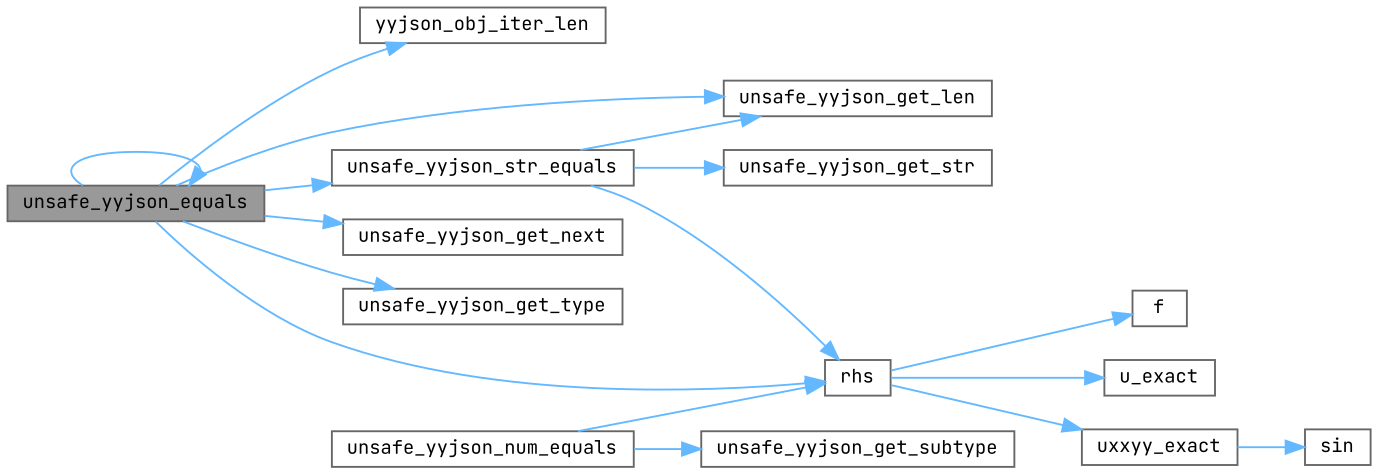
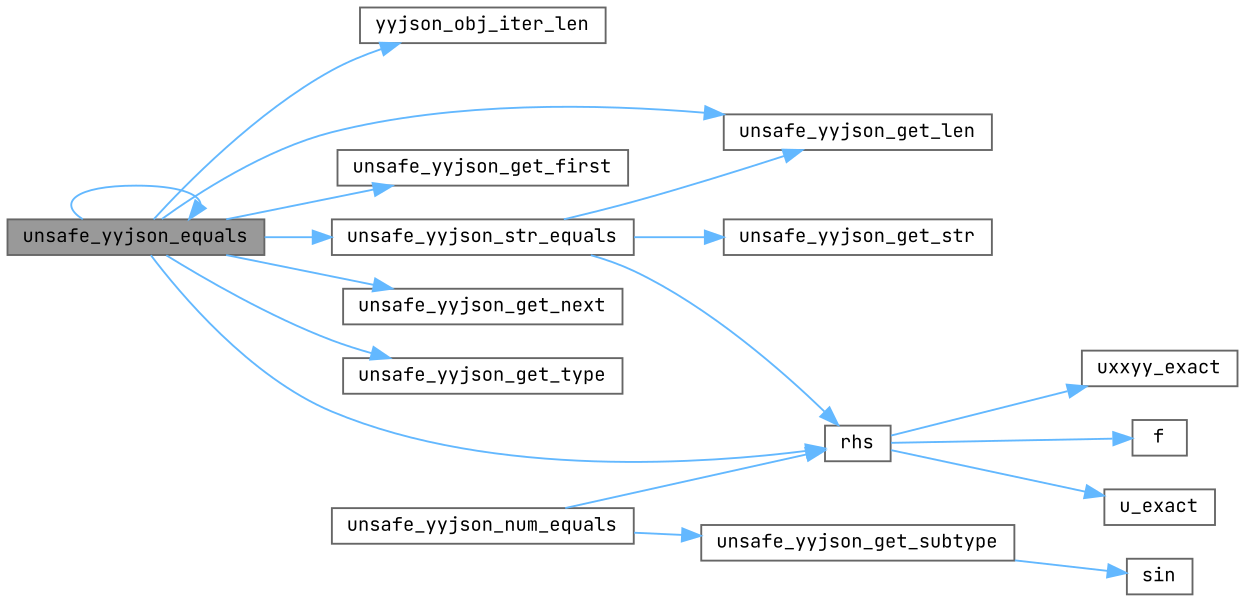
none -> (483, 168)
(1261, 447) -> (1061, 566)
